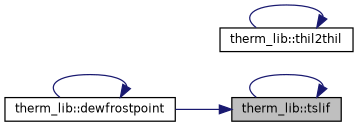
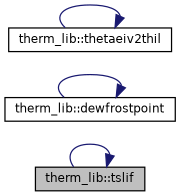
(287, 40) -> (90, 40)
(197, 109) -> none
